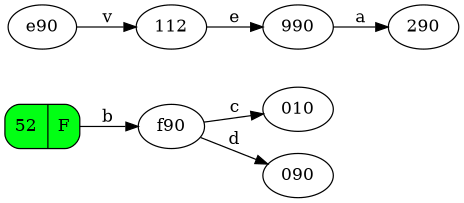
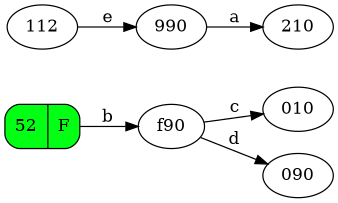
(42, 27) -> none
(424, 27) -> (298, 27)
